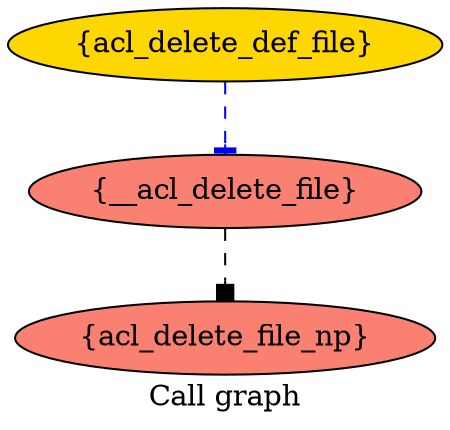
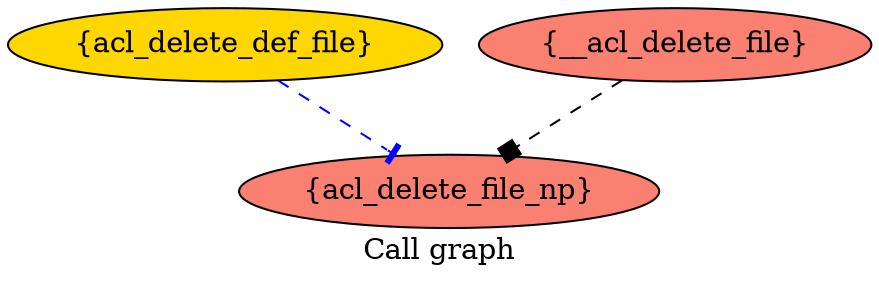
(225, 113) -> (333, 115)
